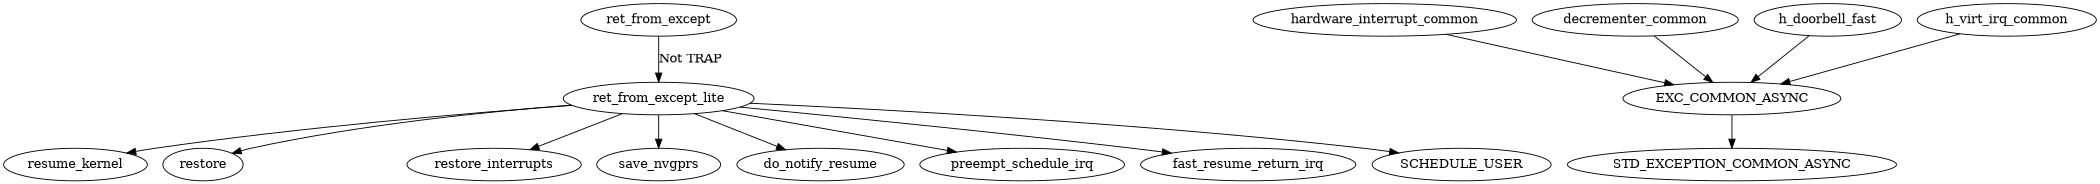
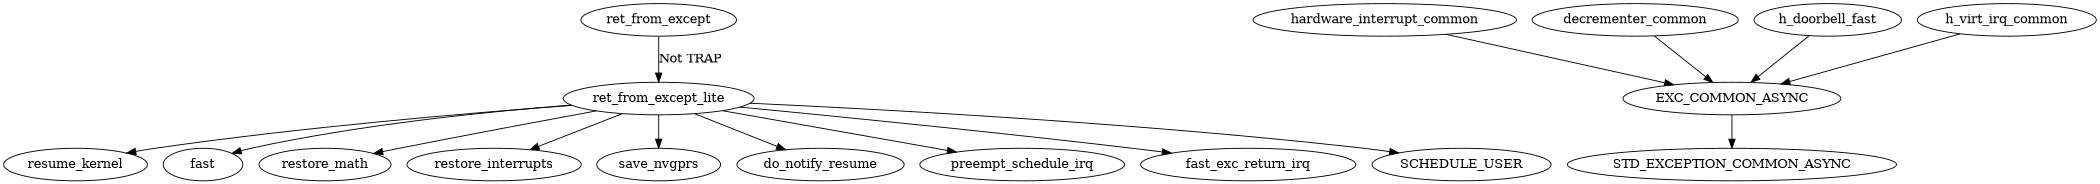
(203, 165) -> (203, 165)
none -> (325, 165)
(1248, 165) -> (1248, 165)
